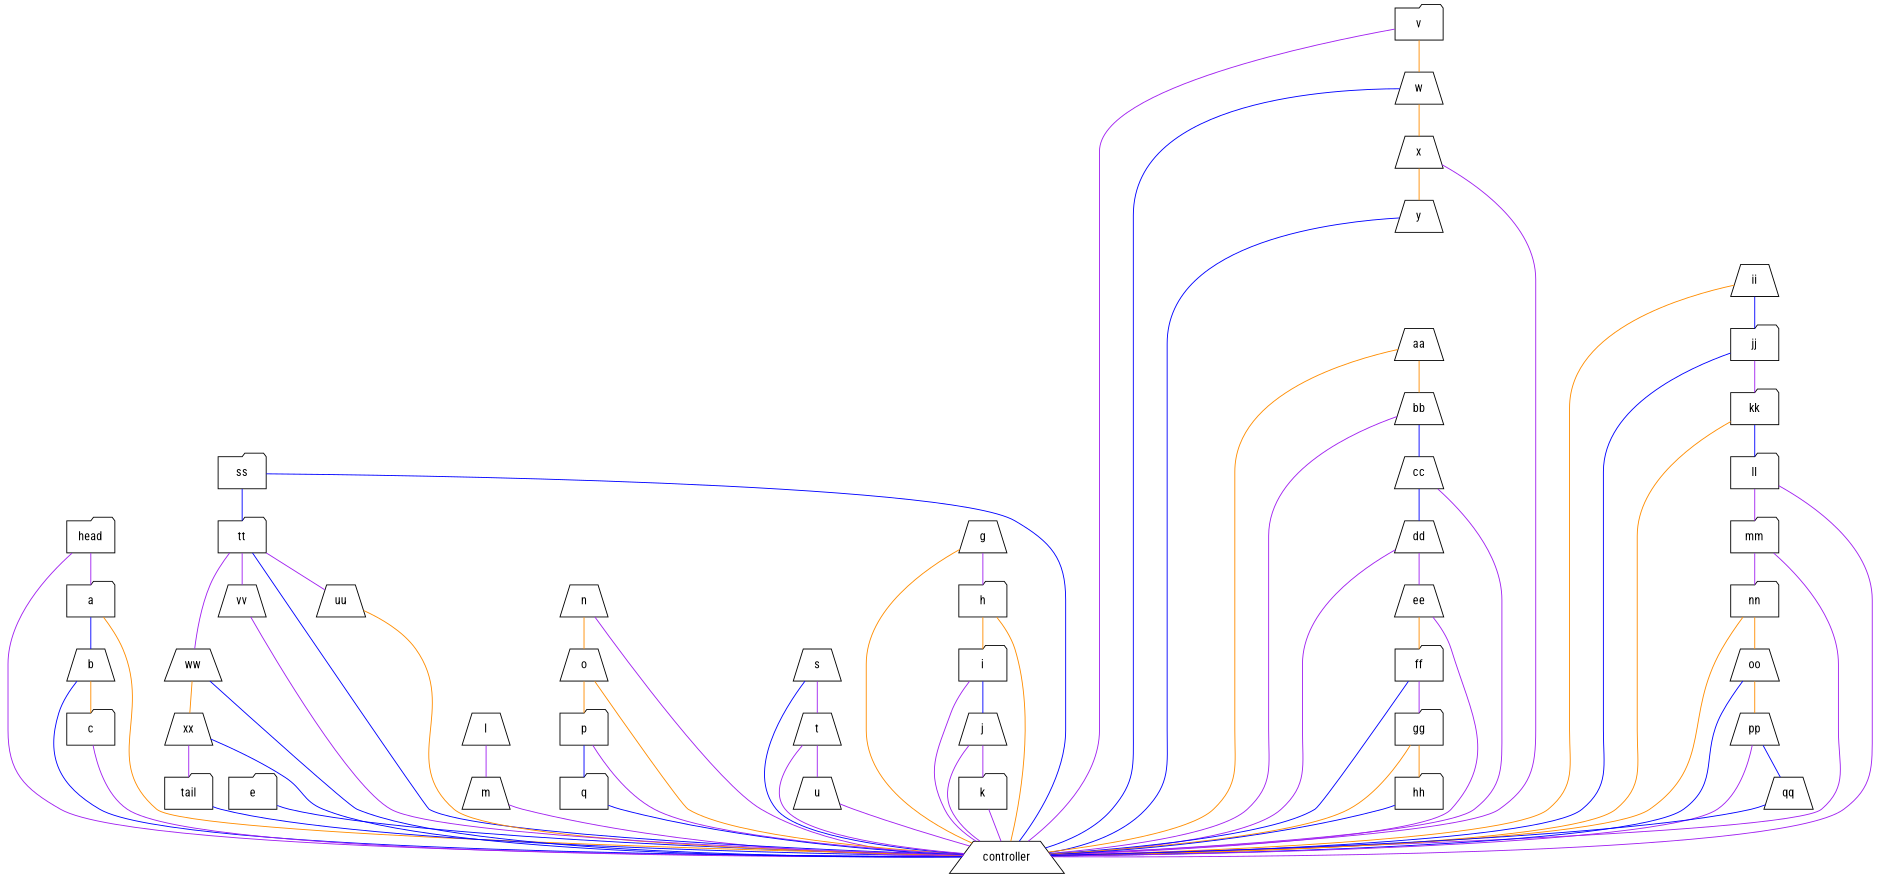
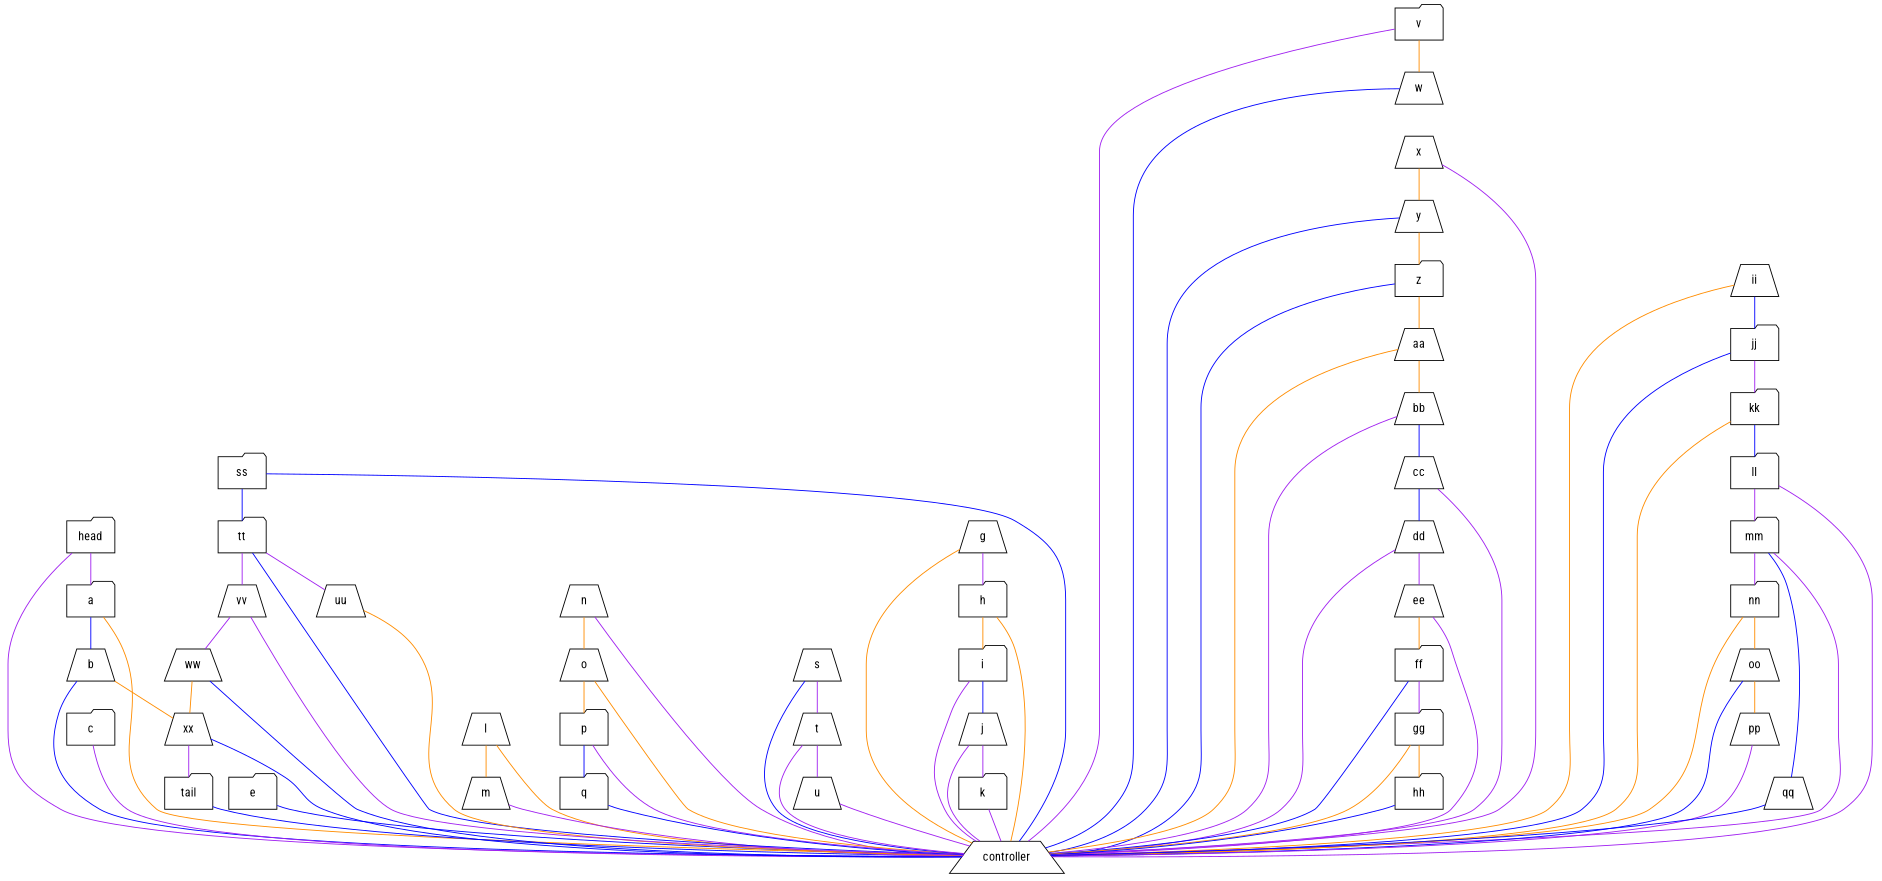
(1419, 120) -> none
none -> (1419, 280)
(205, 598) -> (218, 633)
(91, 697) -> (144, 700)
(486, 761) -> (486, 761)
(1772, 761) -> (1799, 662)
none -> (713, 843)
